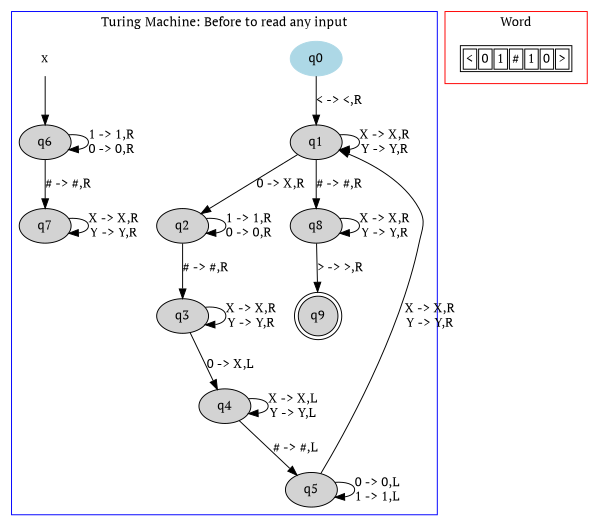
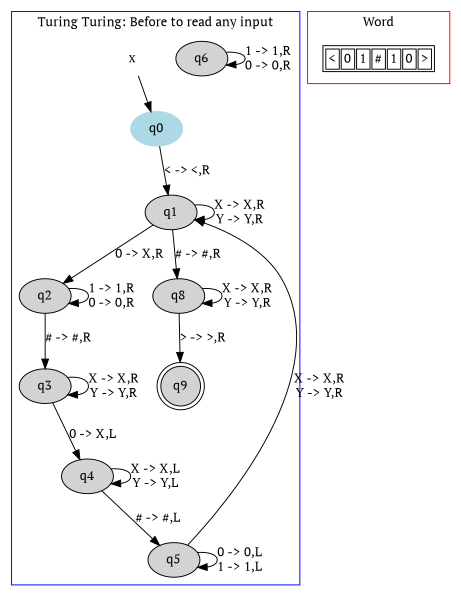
(224, 23) -> (156, 23)
(45, 96) -> (143, 89)
(45, 226) -> none
